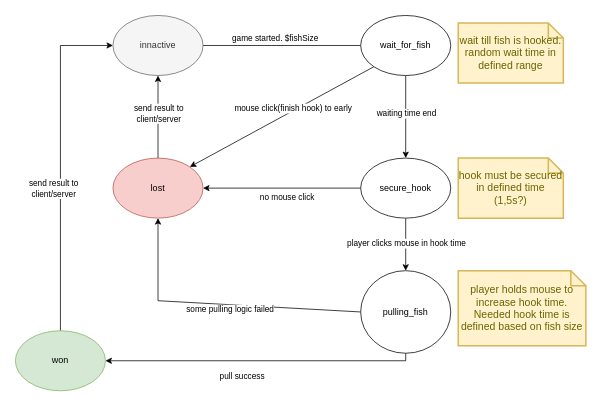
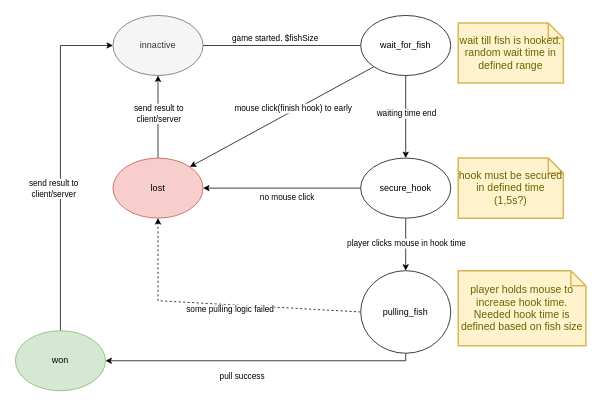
(158, 299) -> (158, 299)
